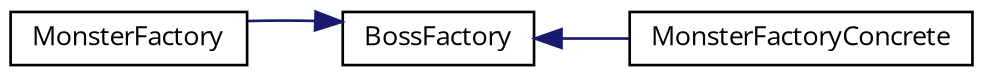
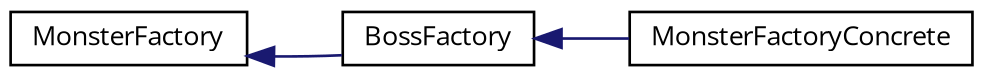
(281, 21) -> (308, 56)
